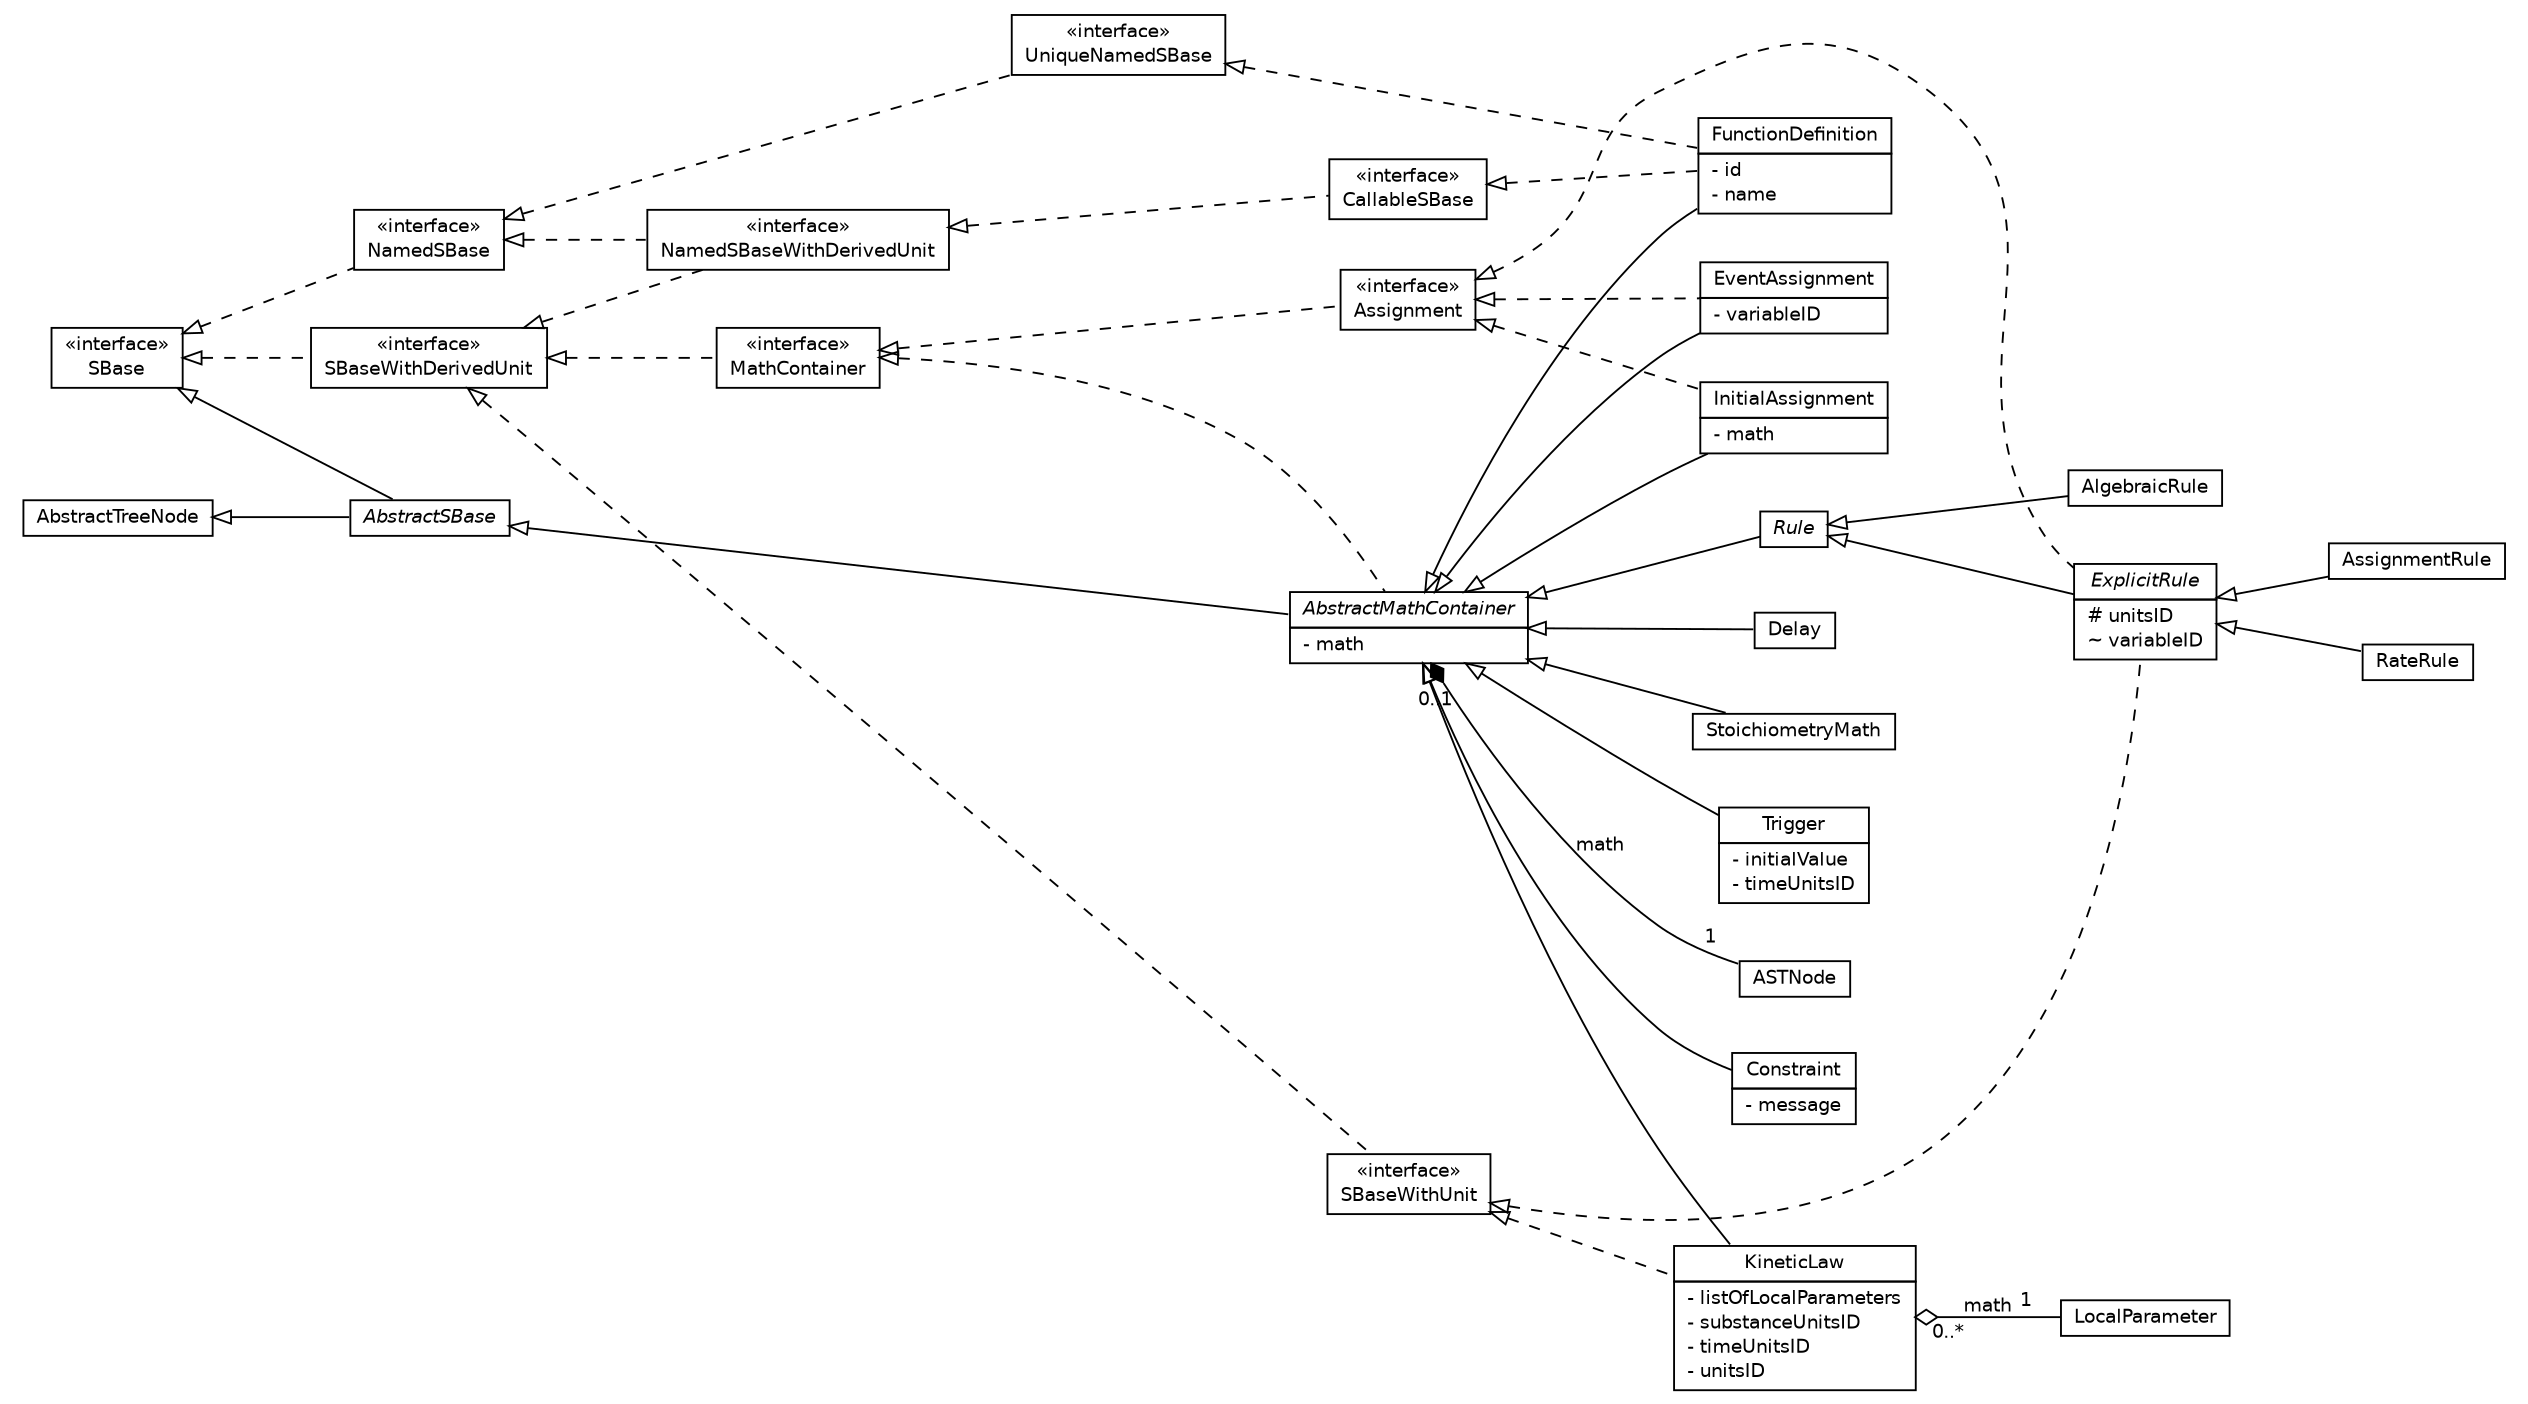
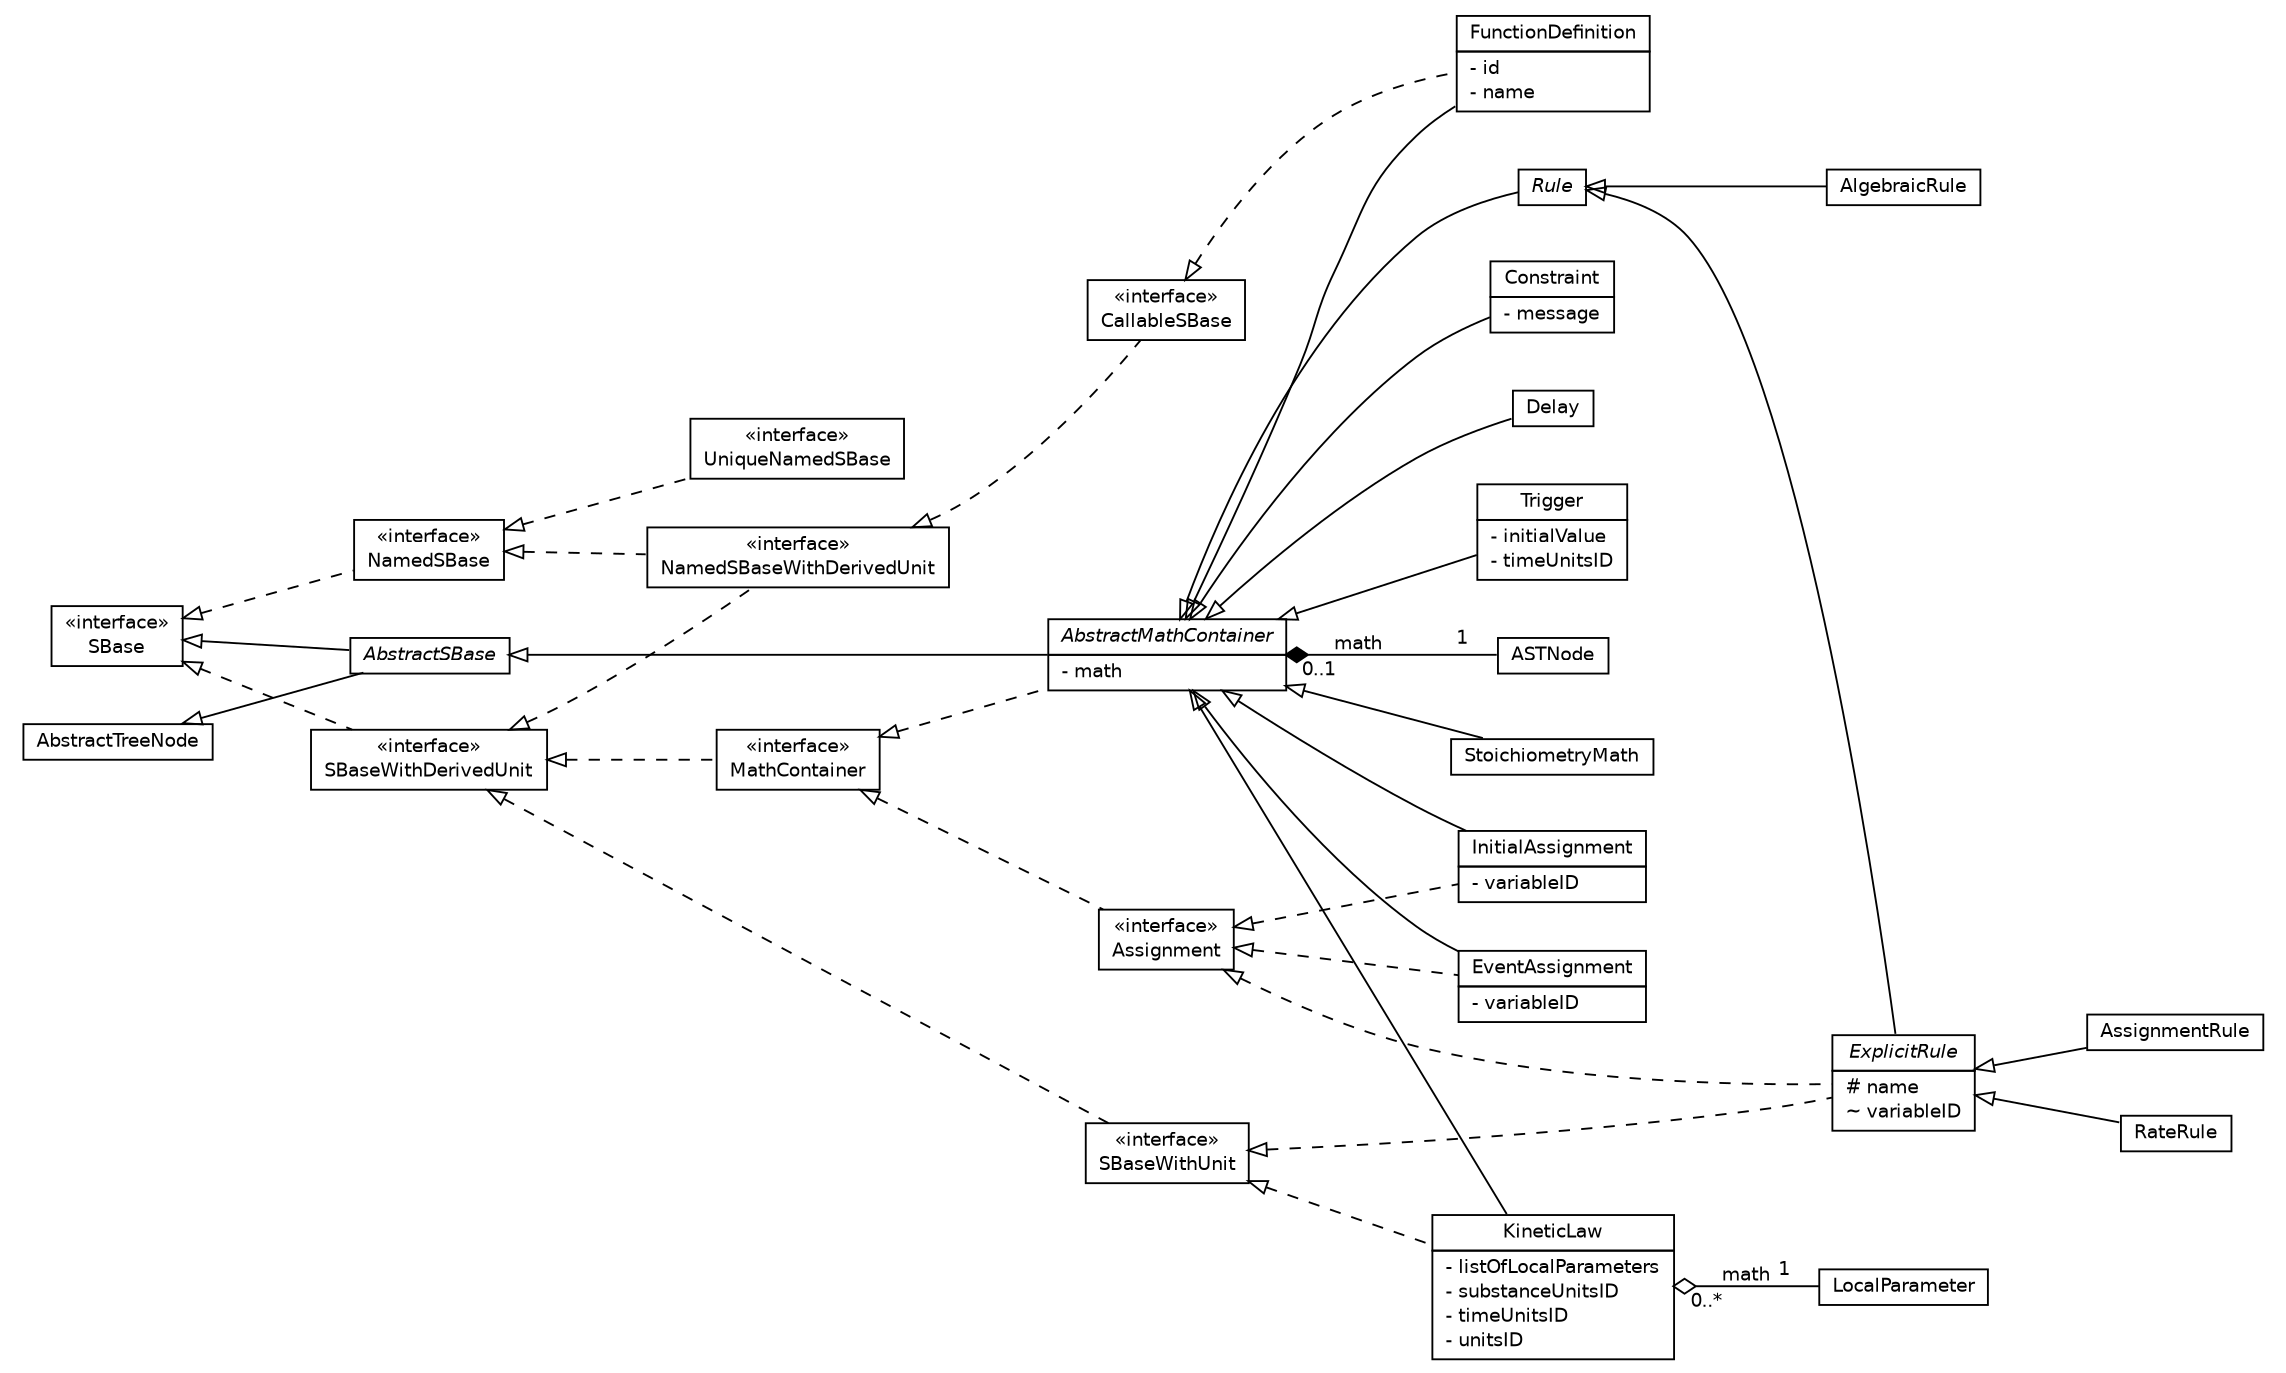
(1471, 107) -> none
(1744, 435) -> (1526, 883)
(2130, 616) -> (1883, 1088)
